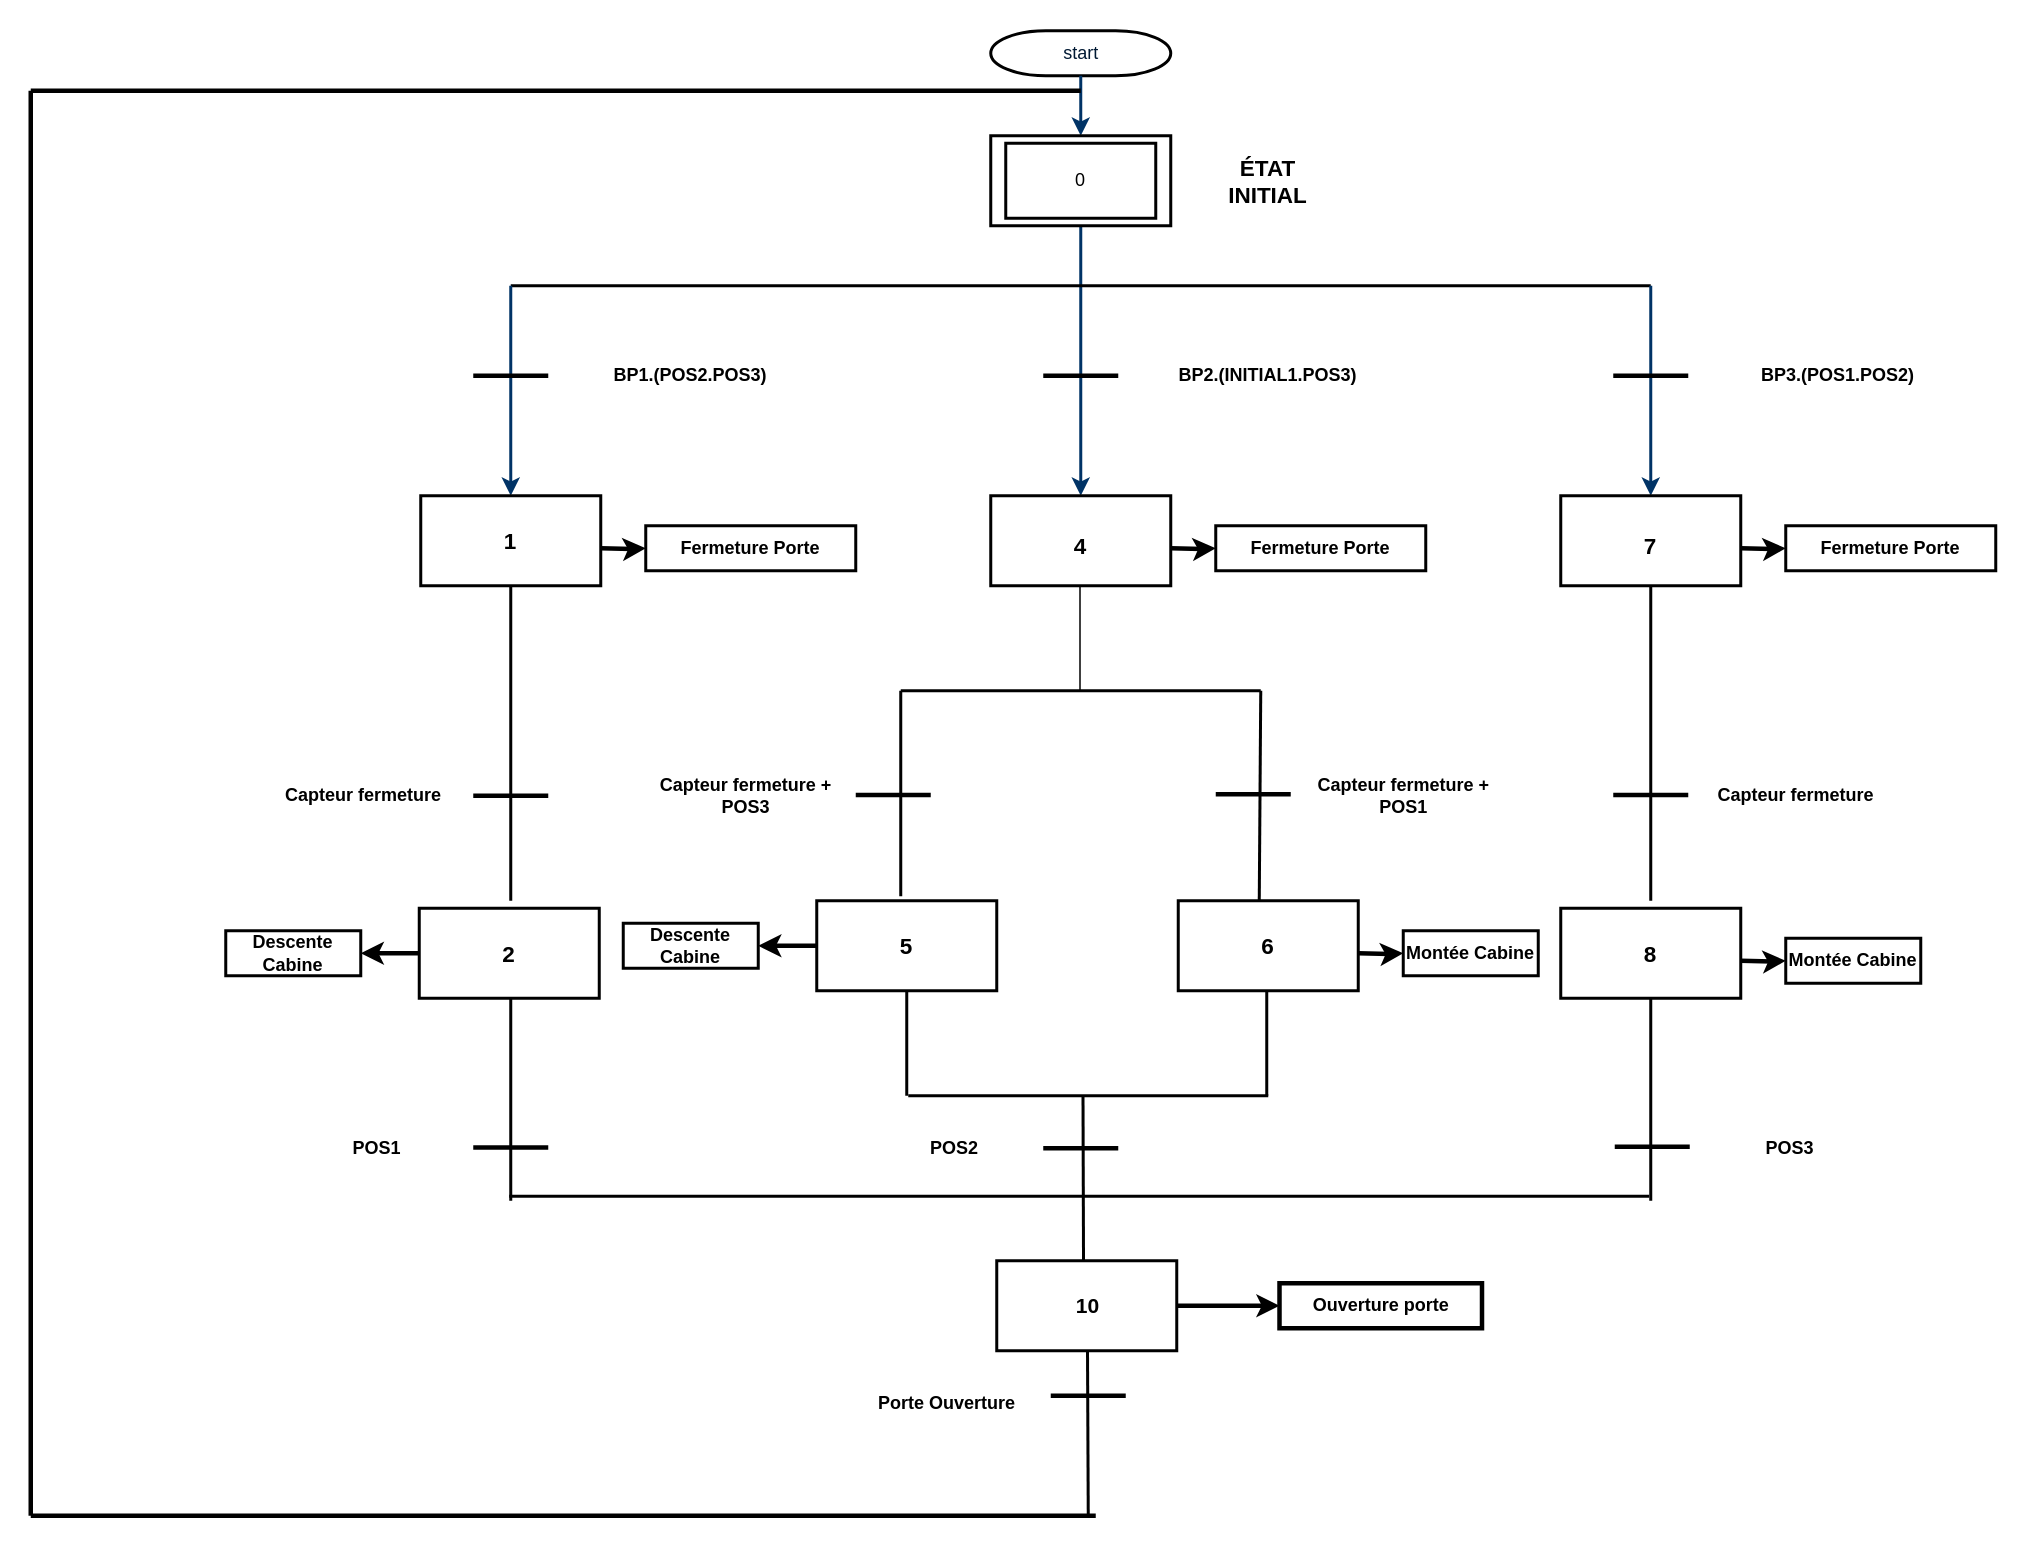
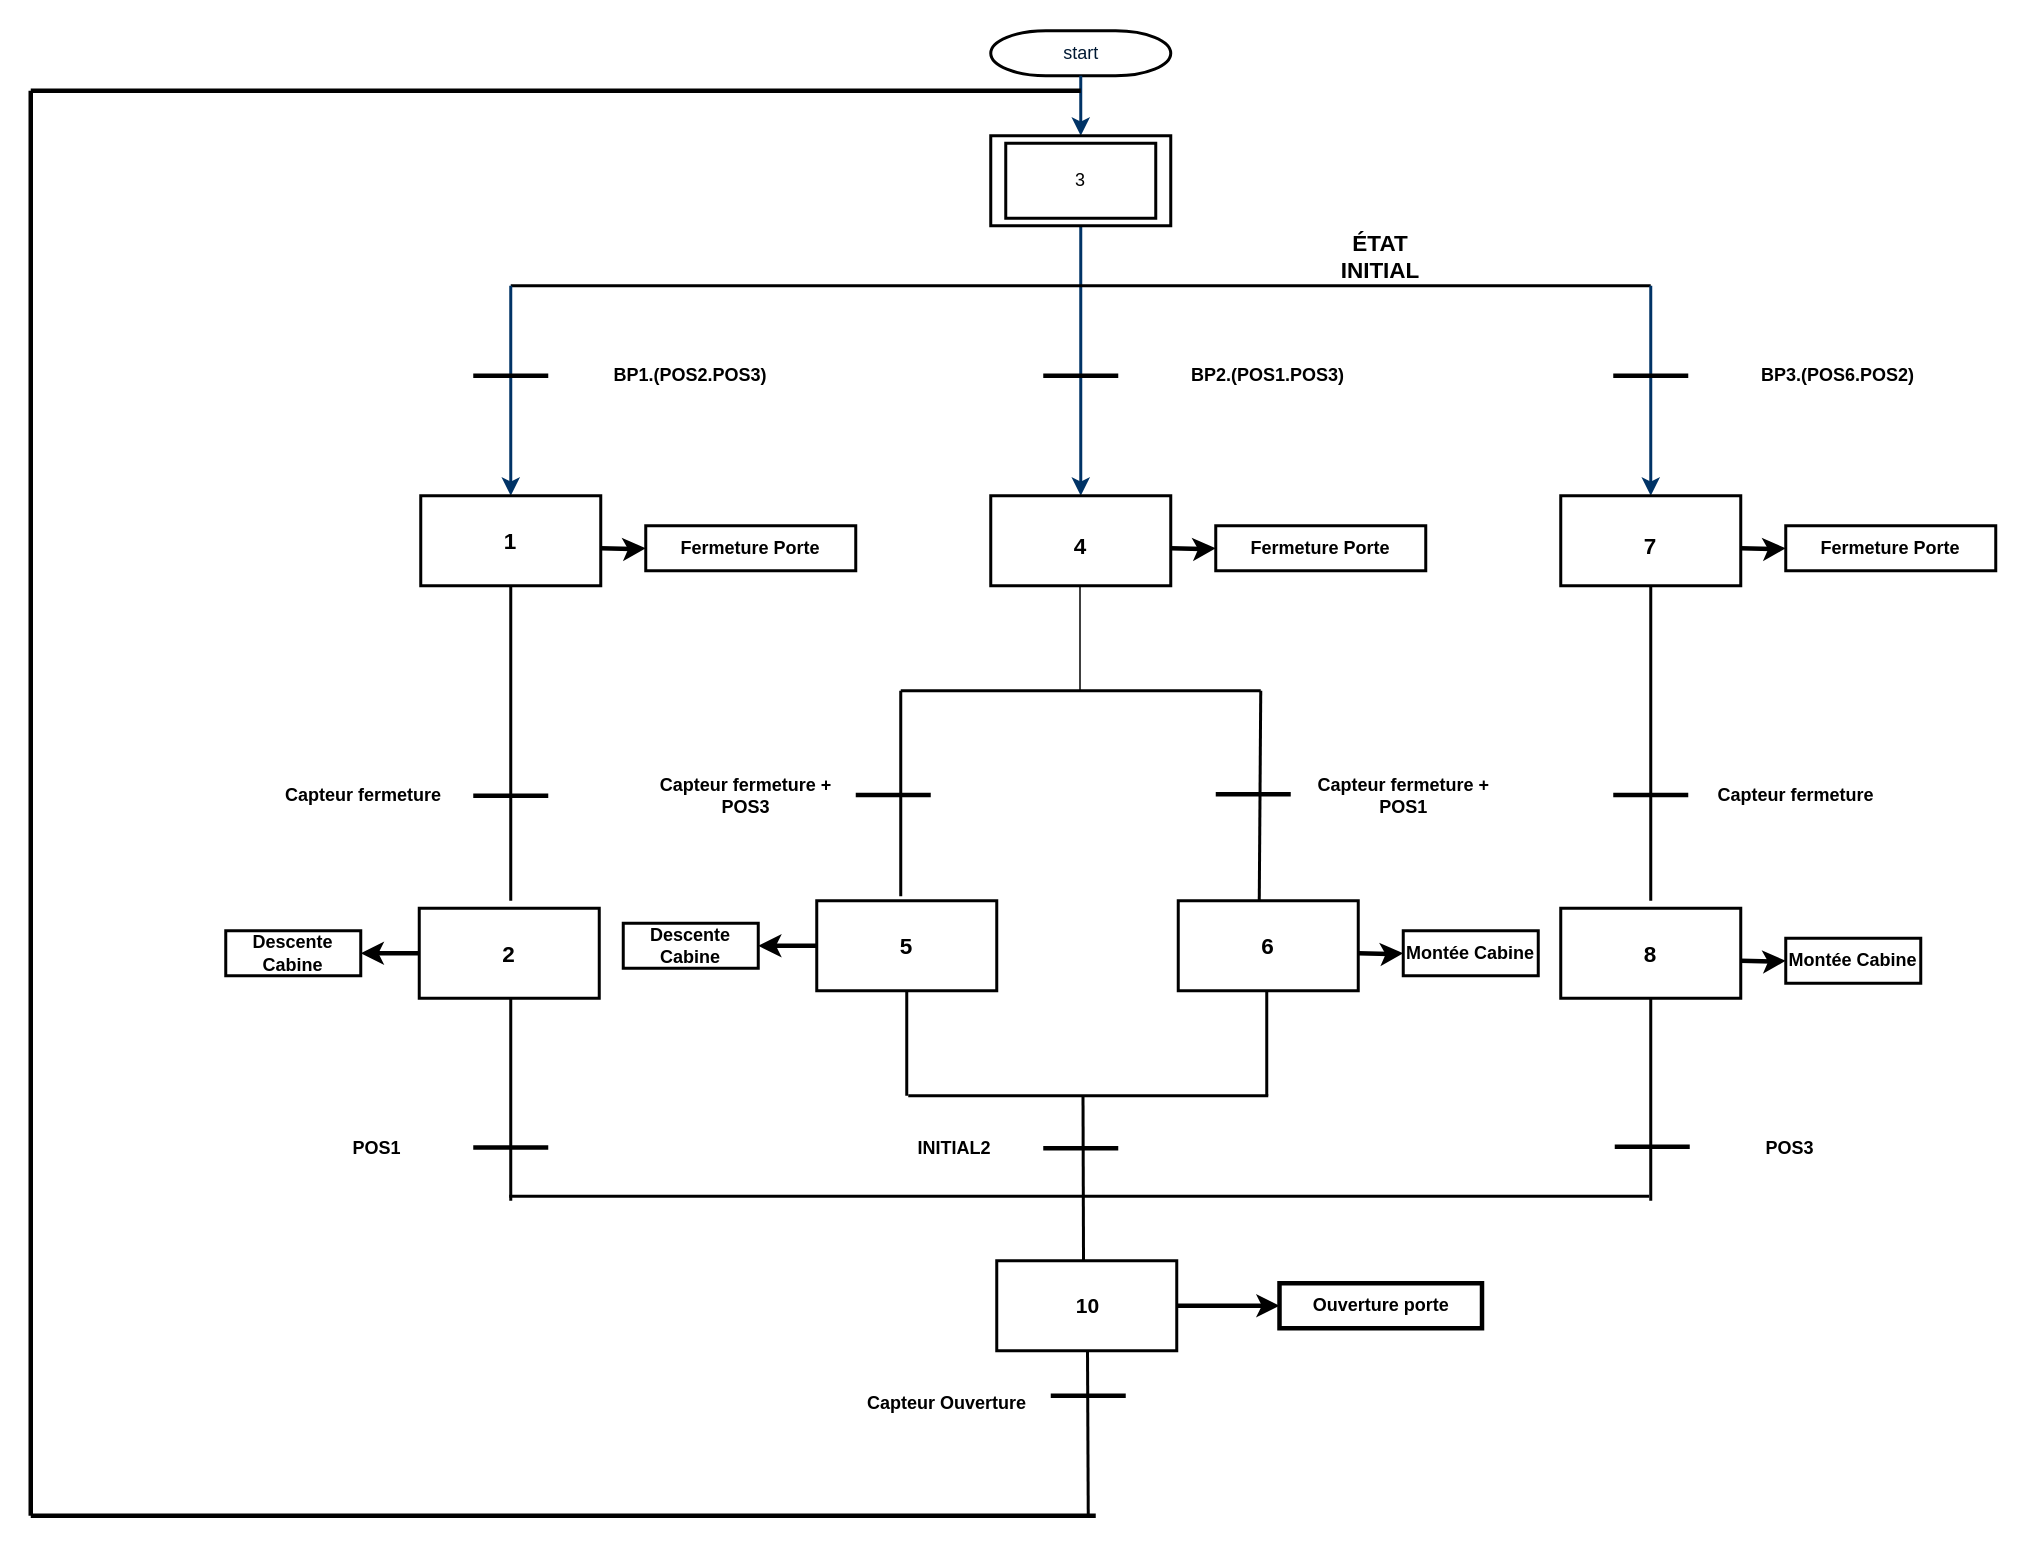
(1081, 181) -> (1081, 181)
(1268, 181) -> (1381, 256)
(1268, 376) -> (1268, 376)
(1838, 376) -> (1838, 376)
(955, 1148) -> (955, 1148)
(947, 1403) -> (947, 1403)
